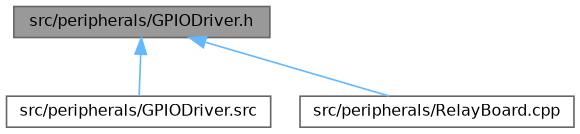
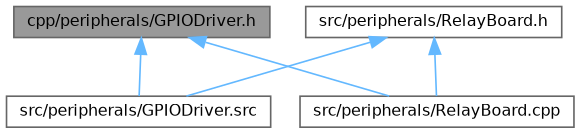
(142, 22) -> (142, 22)
none -> (434, 22)
